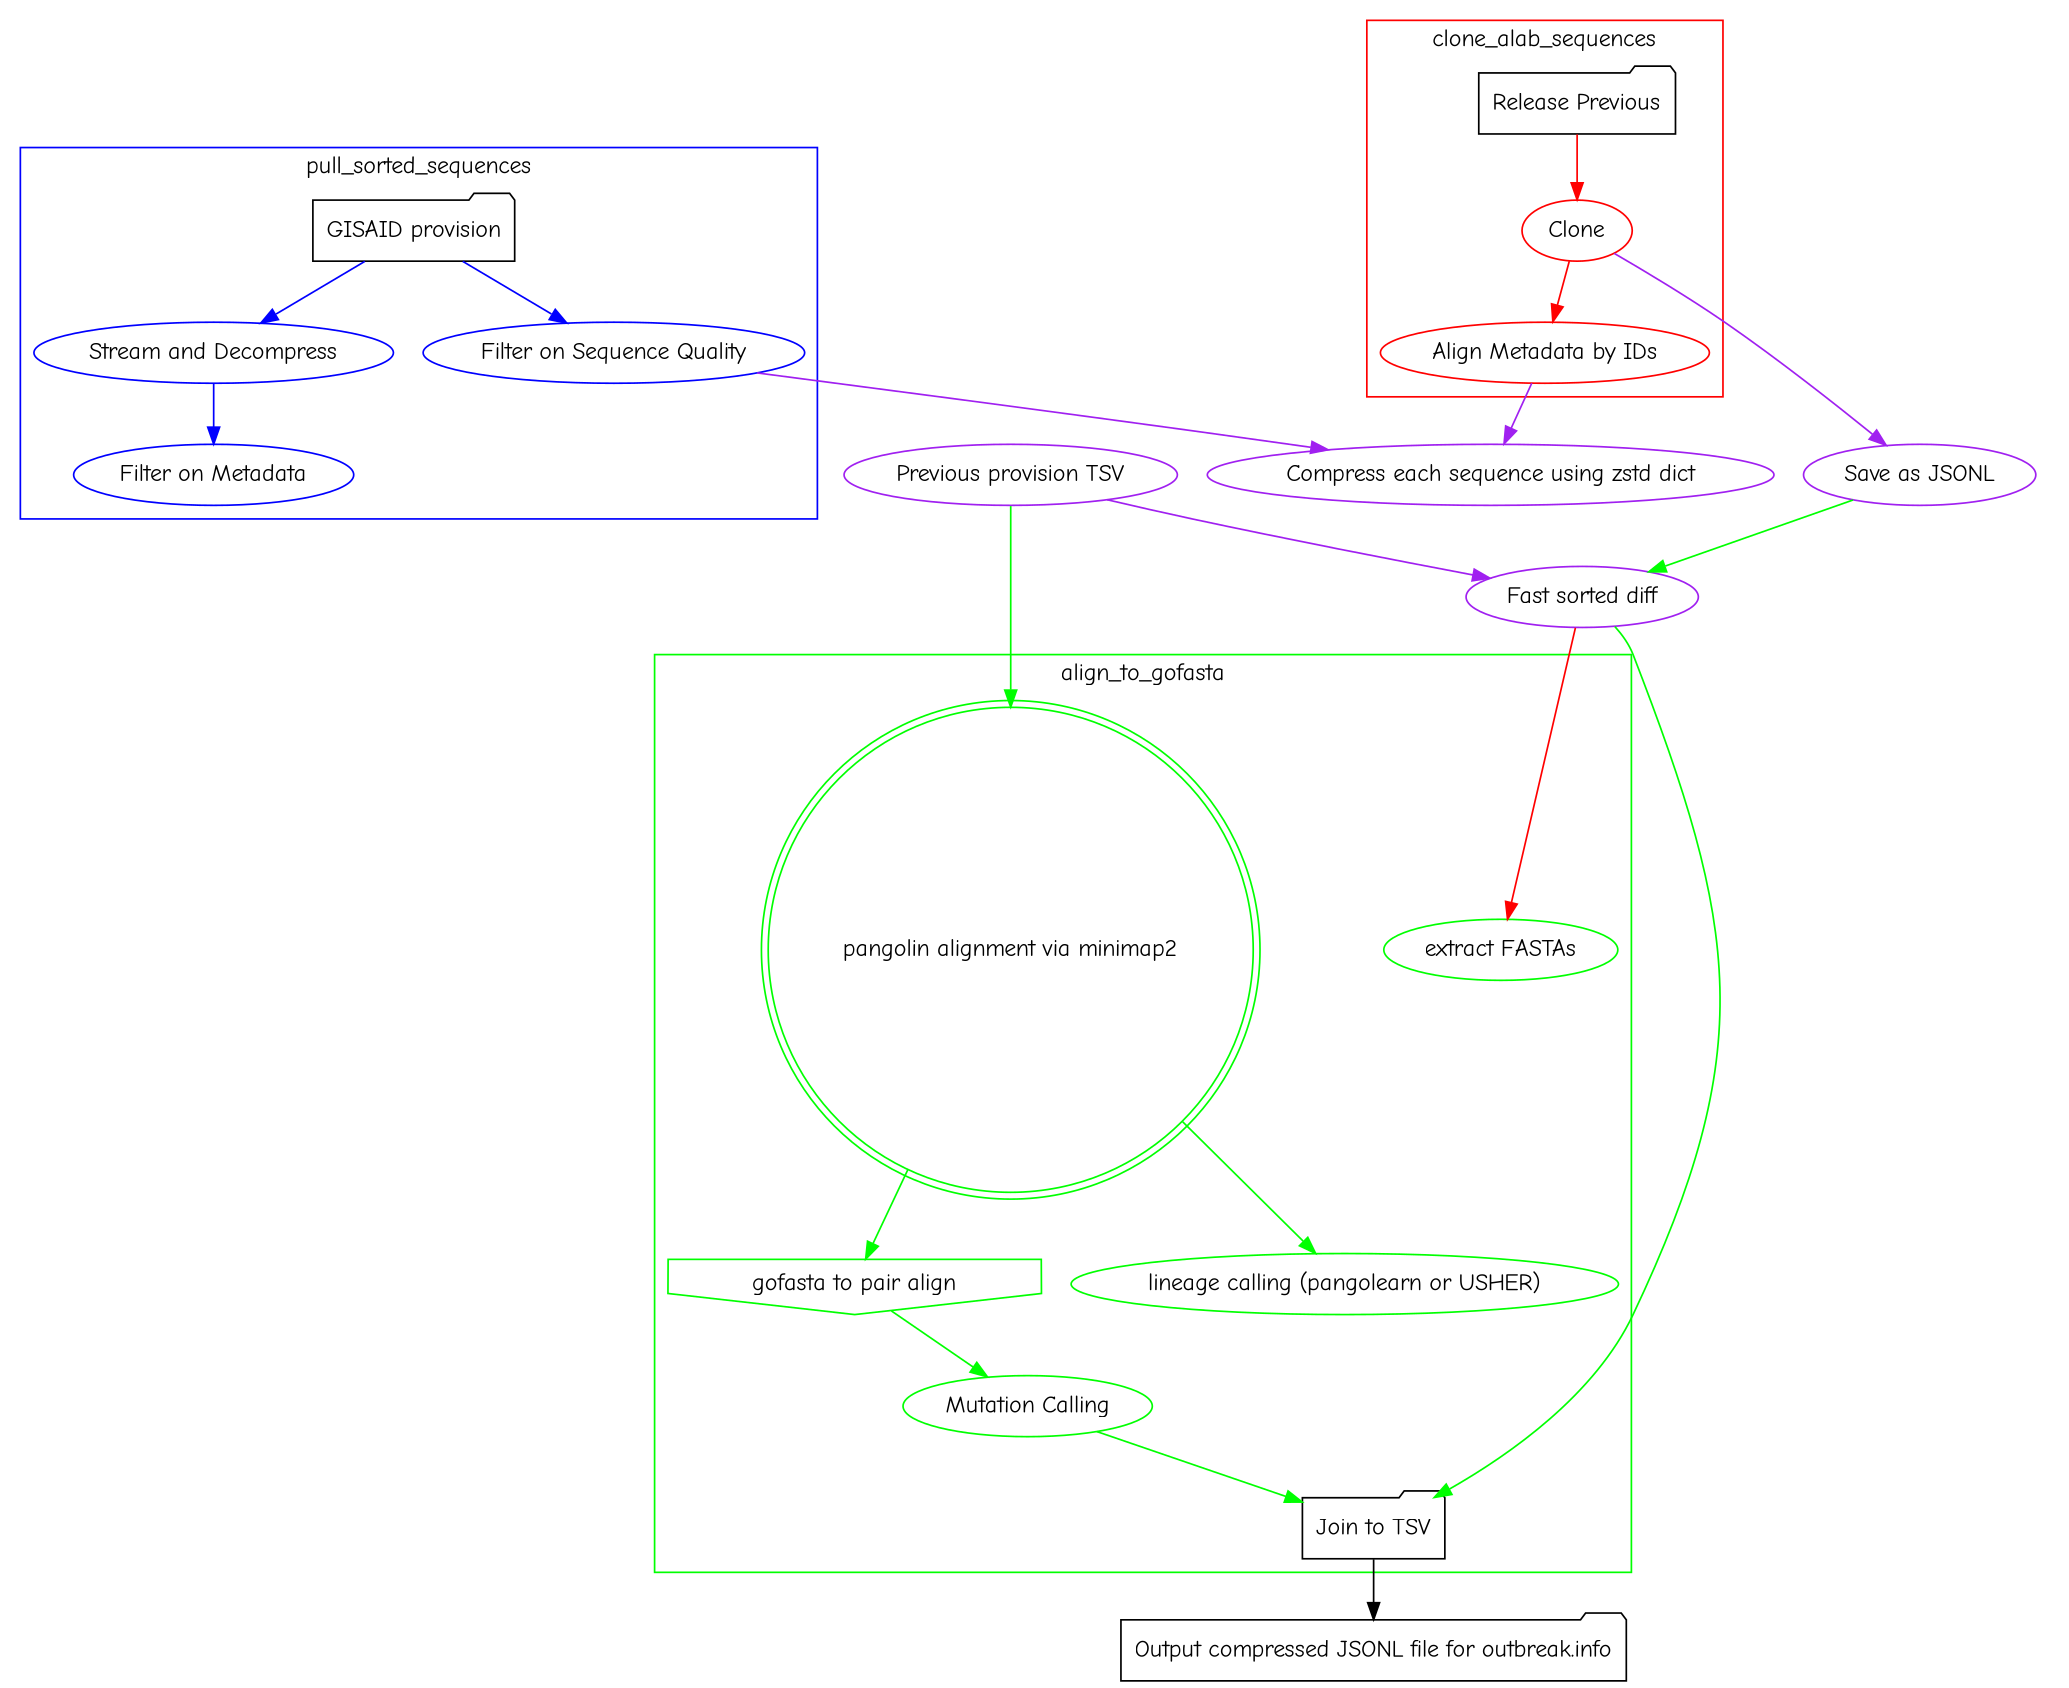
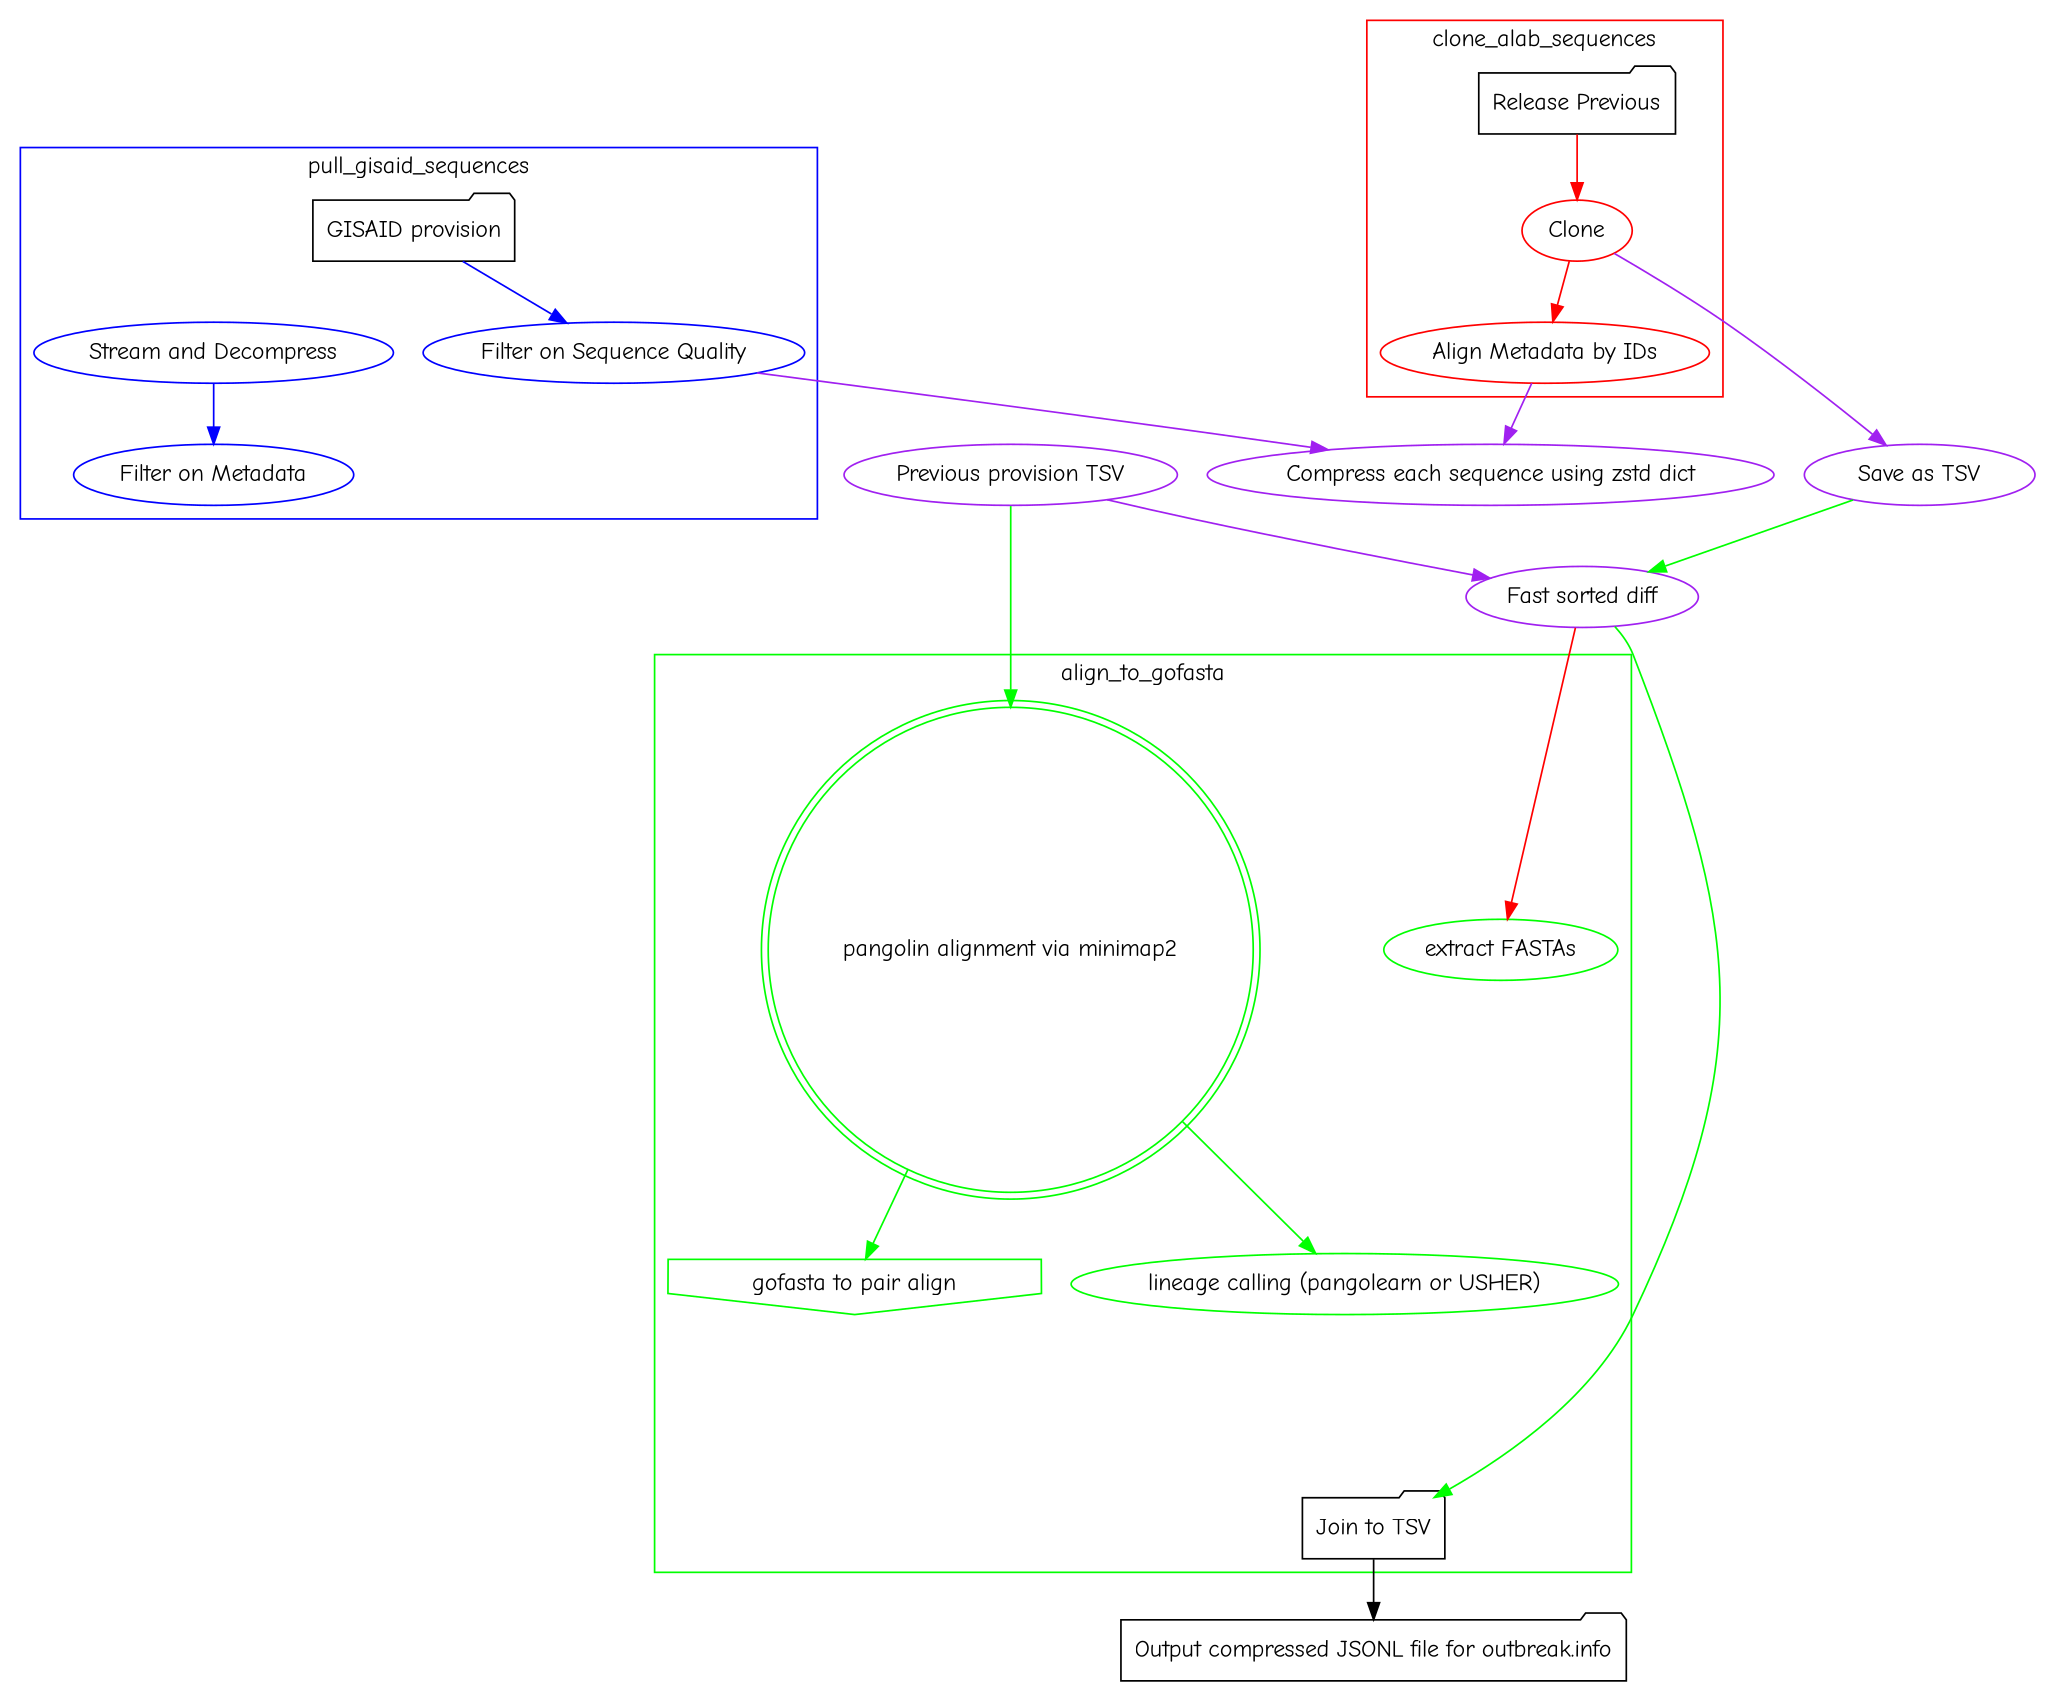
(419, 167) -> (419, 167)
(320, 288) -> none
(1920, 475) -> (1920, 475)
(1028, 1406) -> none
